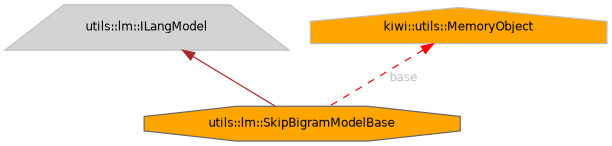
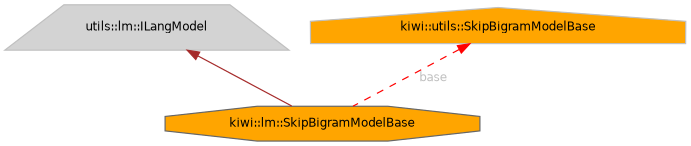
(459, 27) -> (498, 27)
(302, 124) -> (322, 124)
